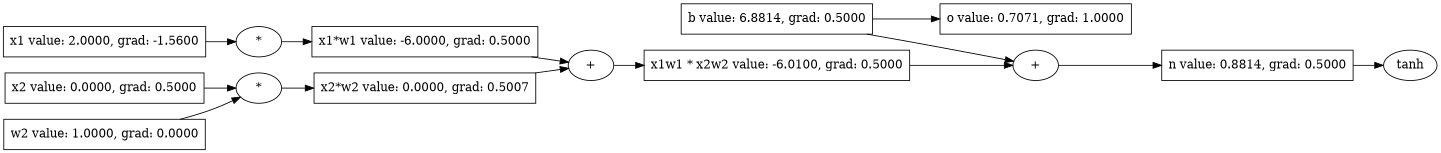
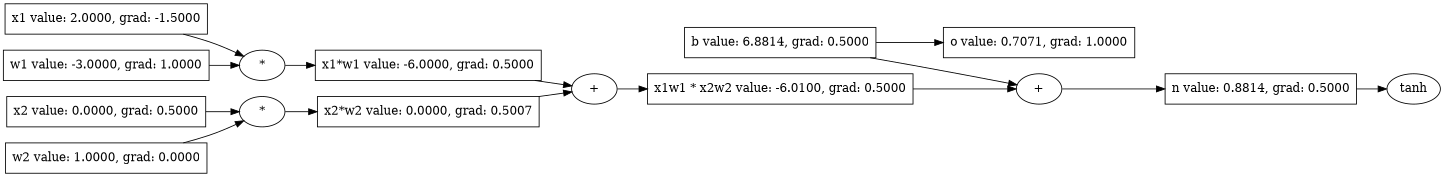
(105, 42) -> (106, 19)
none -> (106, 65)
